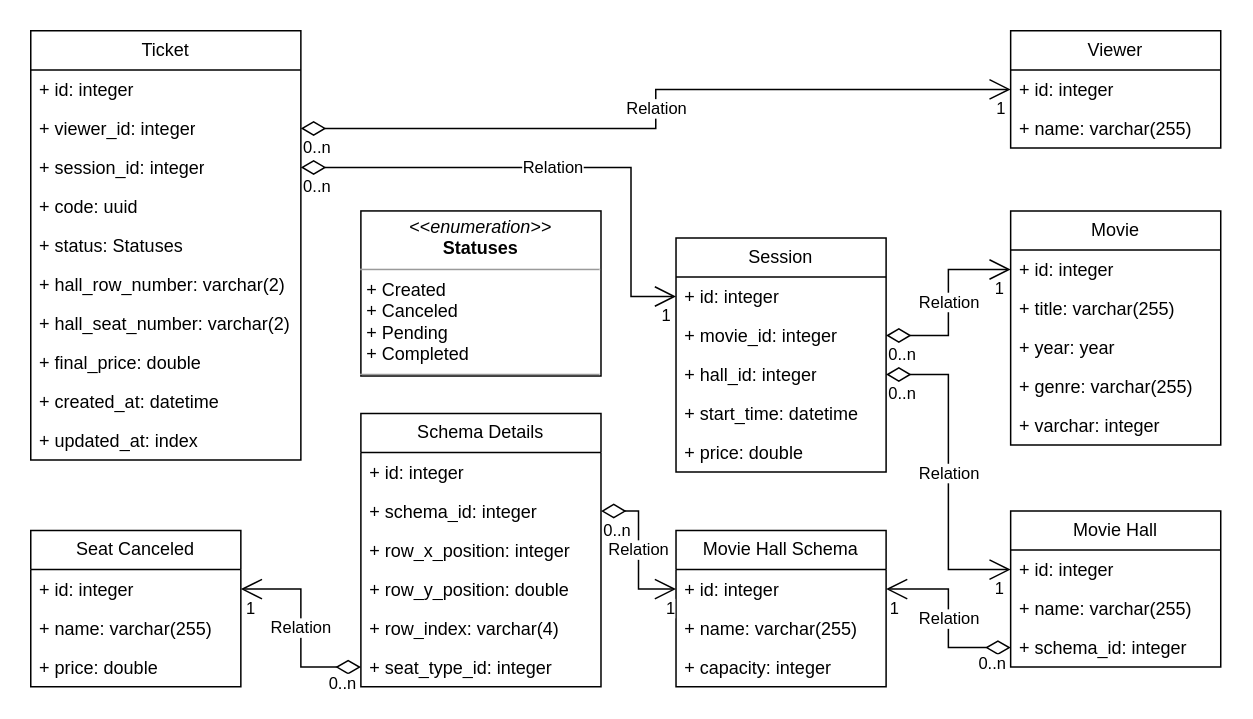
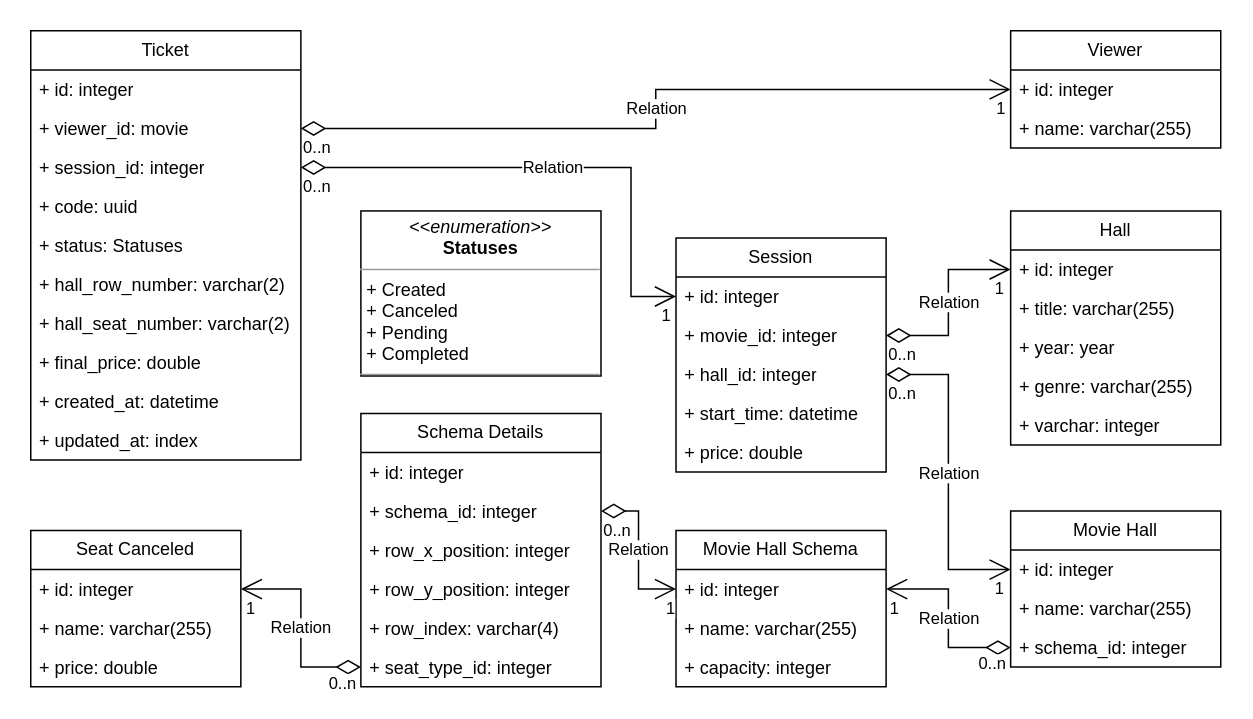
(127, 130) -> (116, 130)
(1115, 230) -> (1115, 230)
(477, 591) -> (482, 591)
